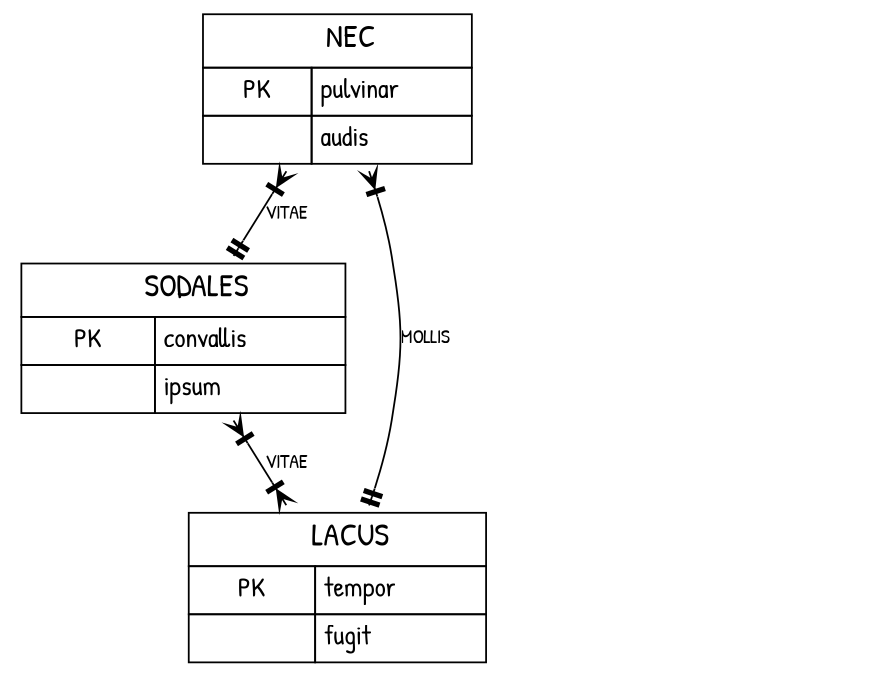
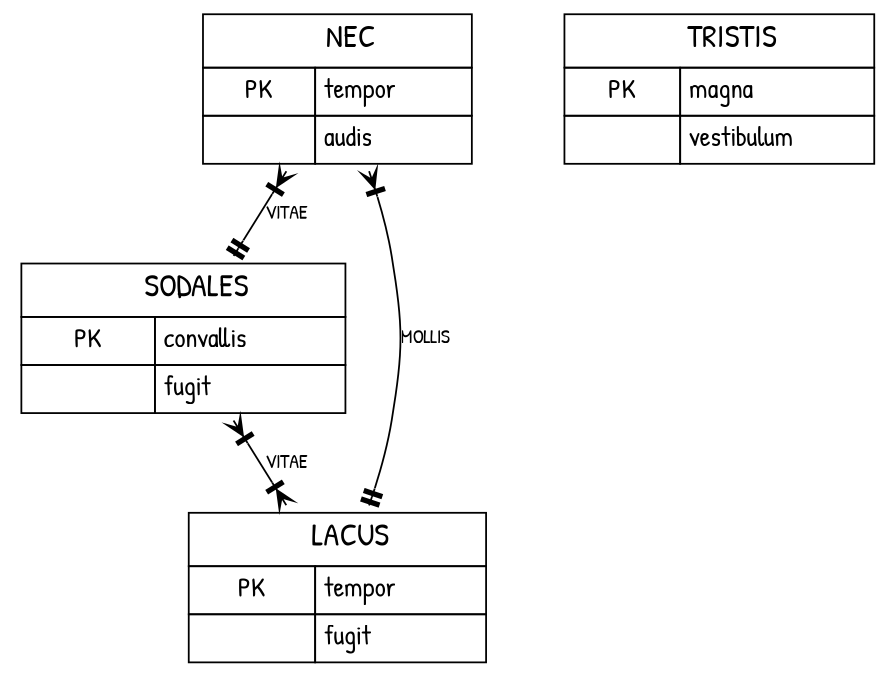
none -> (719, 89)
(361, 90) -> (361, 90)
(193, 387) -> (188, 387)
